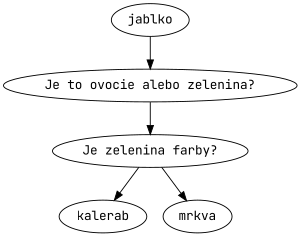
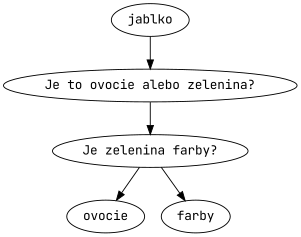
(103, 217) -> (106, 217)
(198, 217) -> (196, 217)
